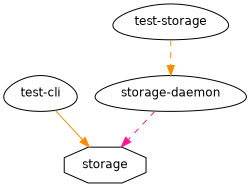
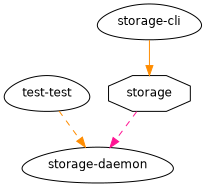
(171, 22) -> (47, 93)
(40, 93) -> (149, 22)
(142, 125) -> (126, 126)
